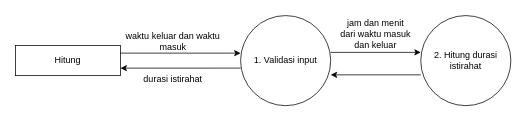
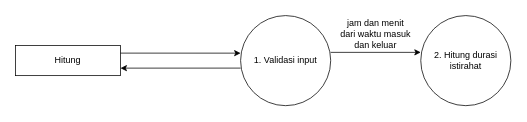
(173, 42) -> none
(337, 75) -> none
(173, 79) -> none
